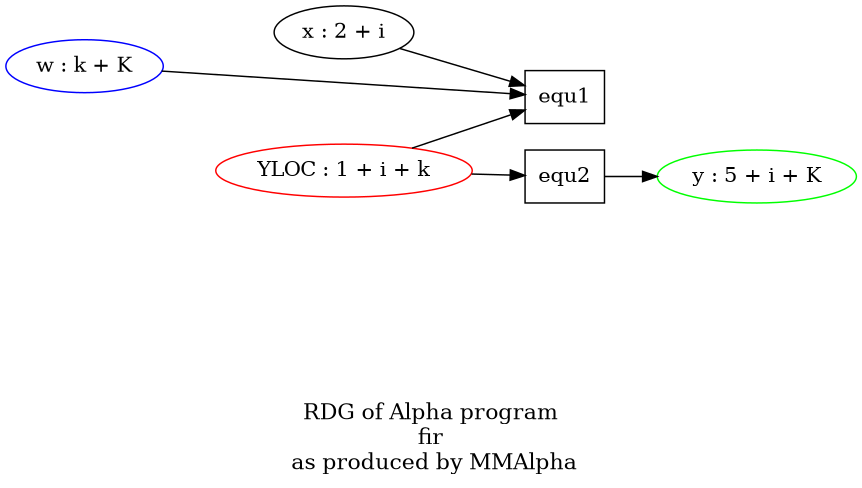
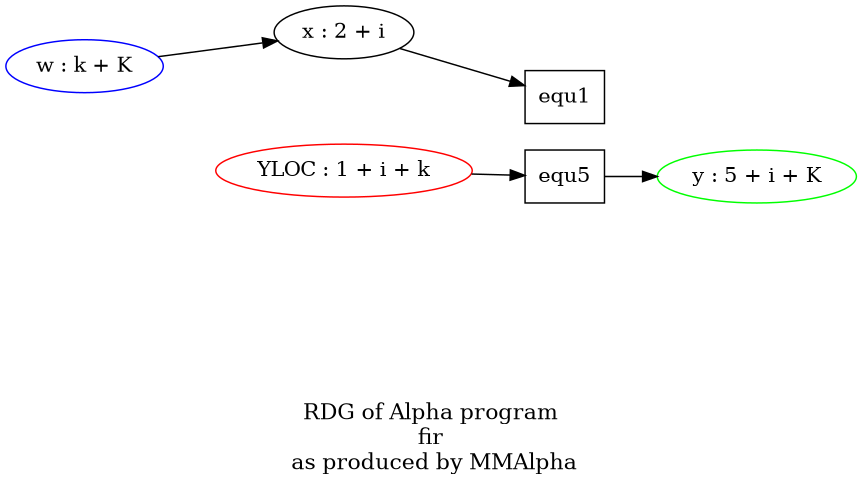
(336, 82) -> (210, 50)
(461, 131) -> none
(565, 176) -> (565, 176)
